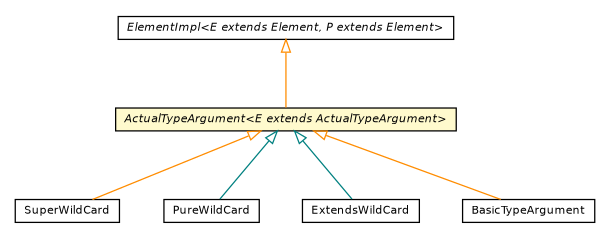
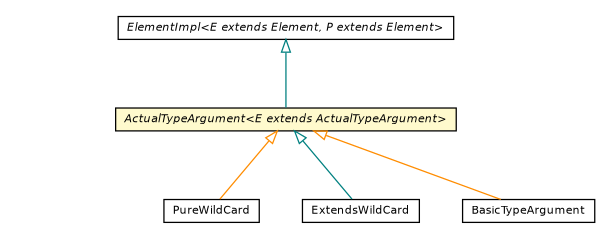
(286, 80) -> (286, 80)
(244, 170) -> (244, 170)
(67, 211) -> none
